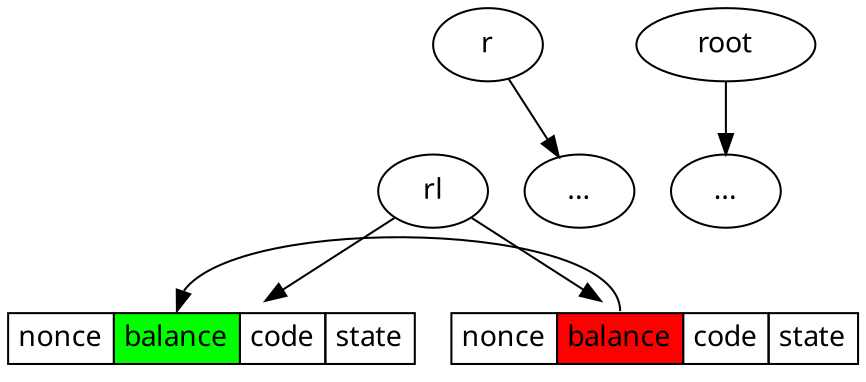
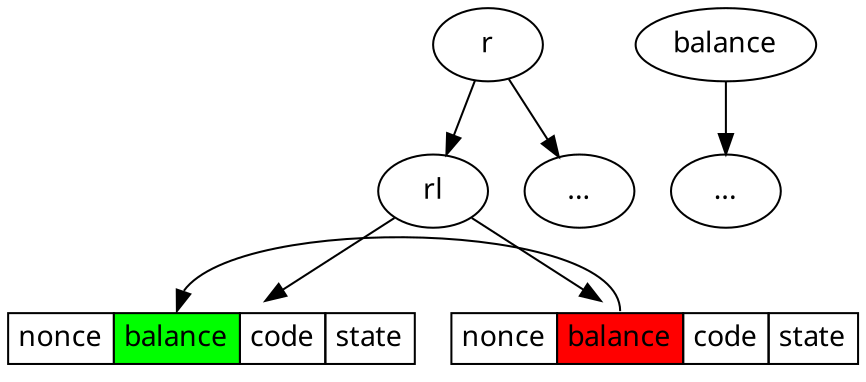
(726, 45) -> (726, 45)
none -> (464, 108)
